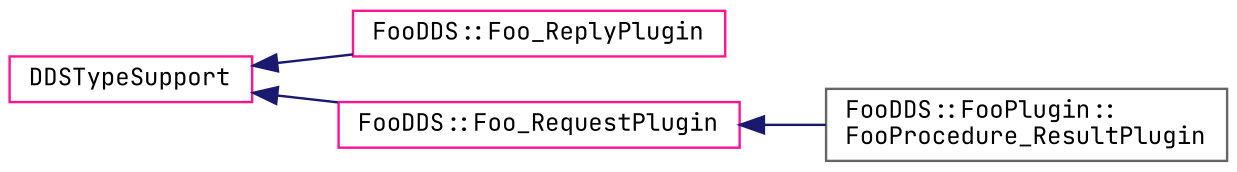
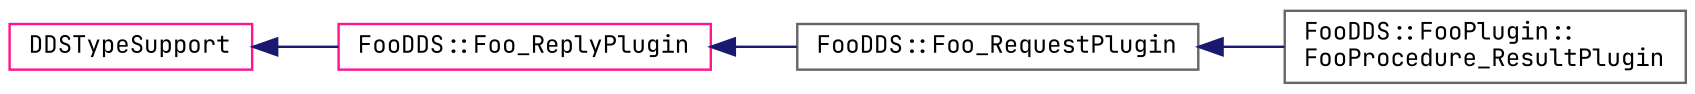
(308, 99) -> (766, 47)
(539, 125) -> (998, 47)
